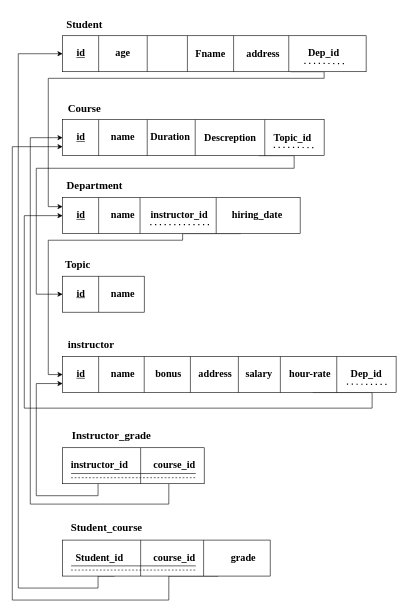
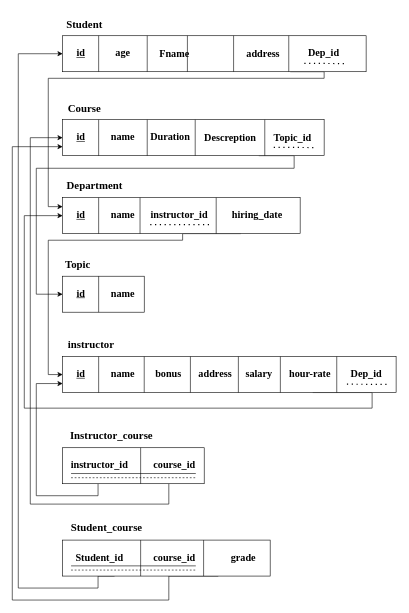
(210, 54) -> (174, 54)
(112, 436) -> (112, 436)
